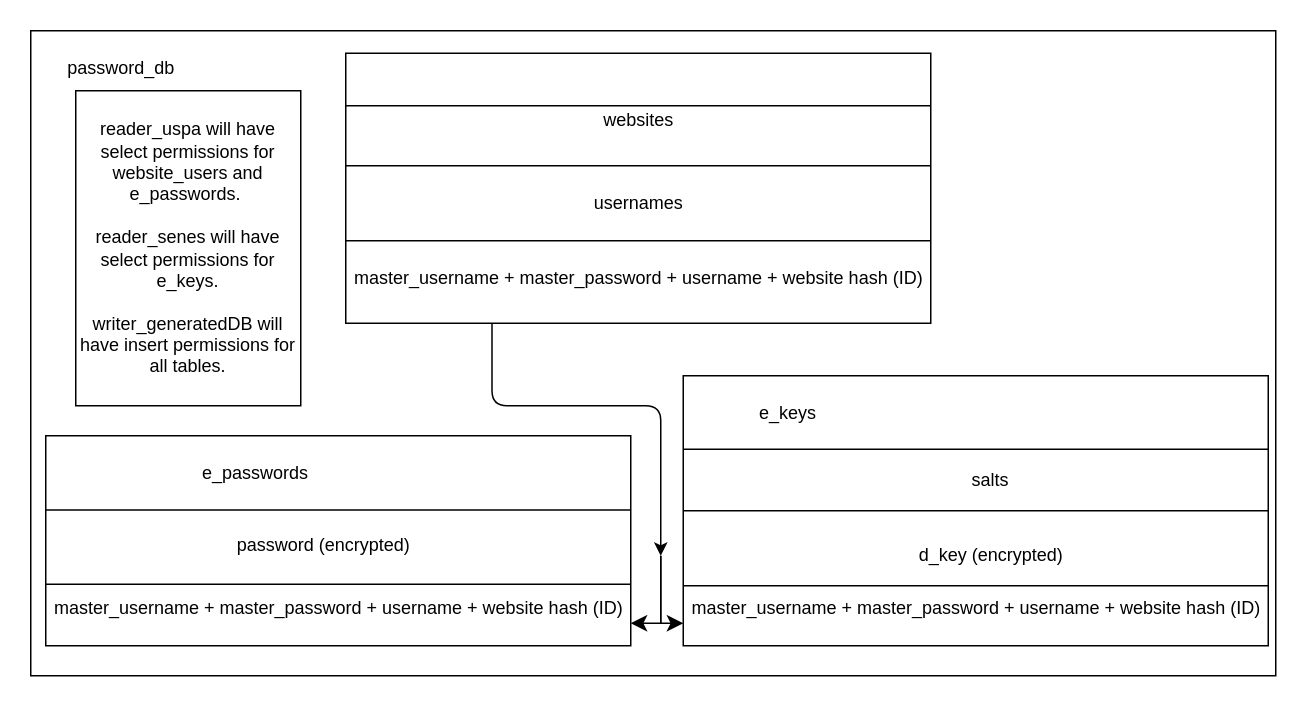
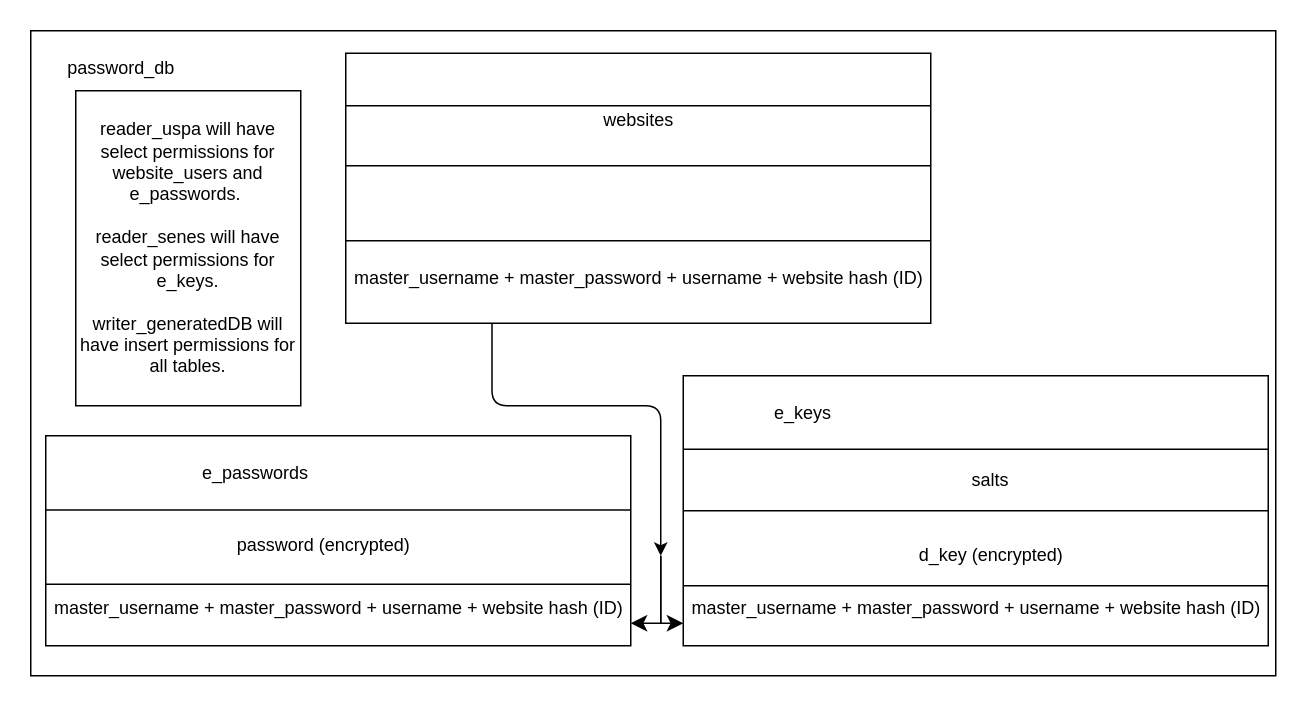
(638, 203) -> none
(788, 413) -> (803, 413)
